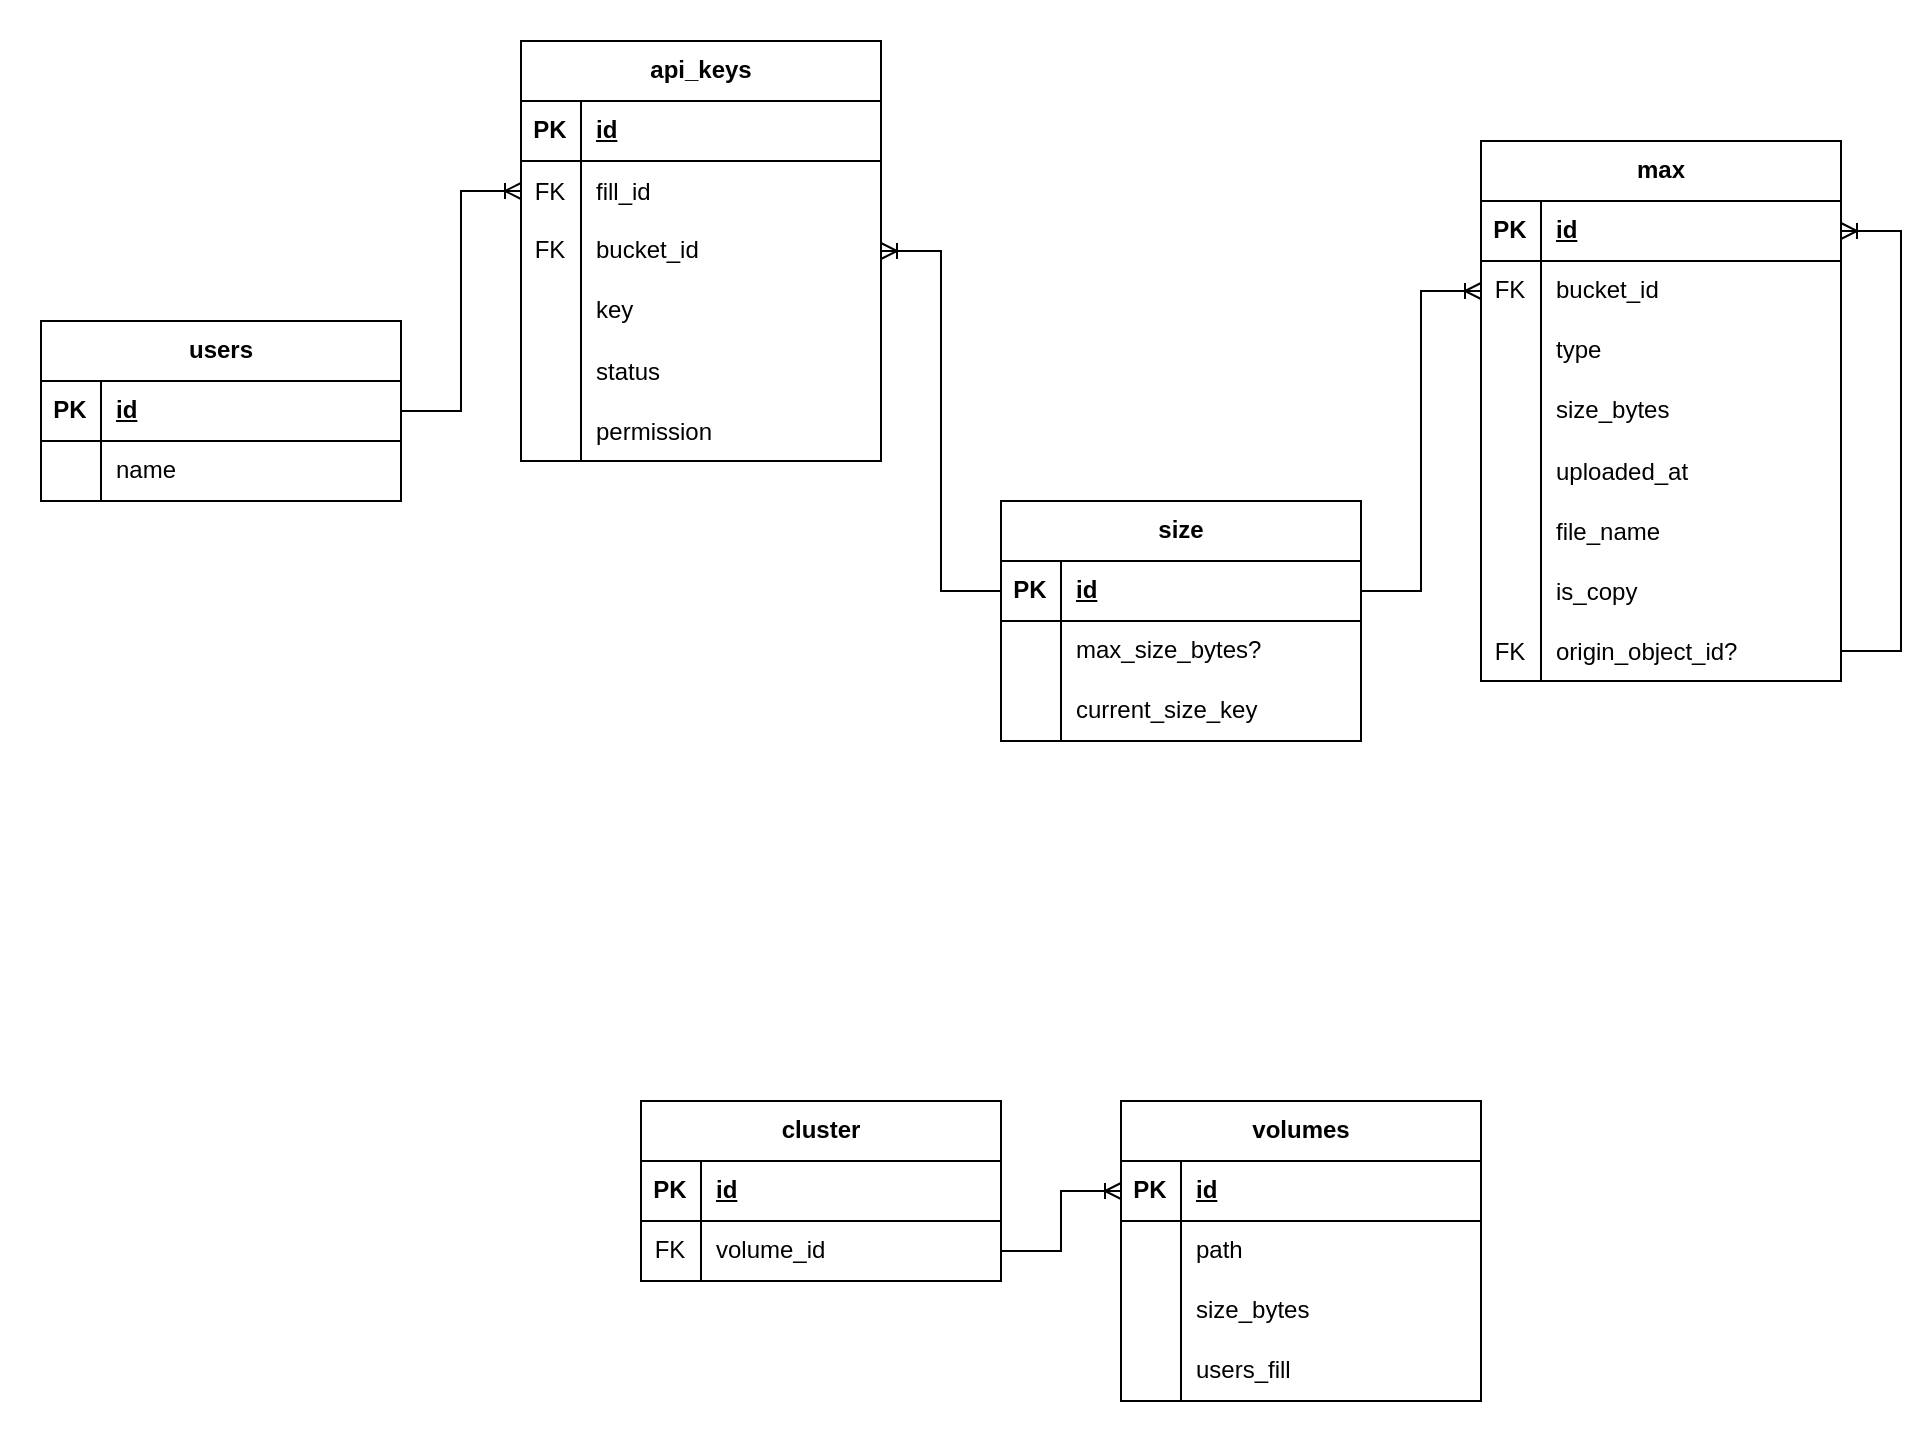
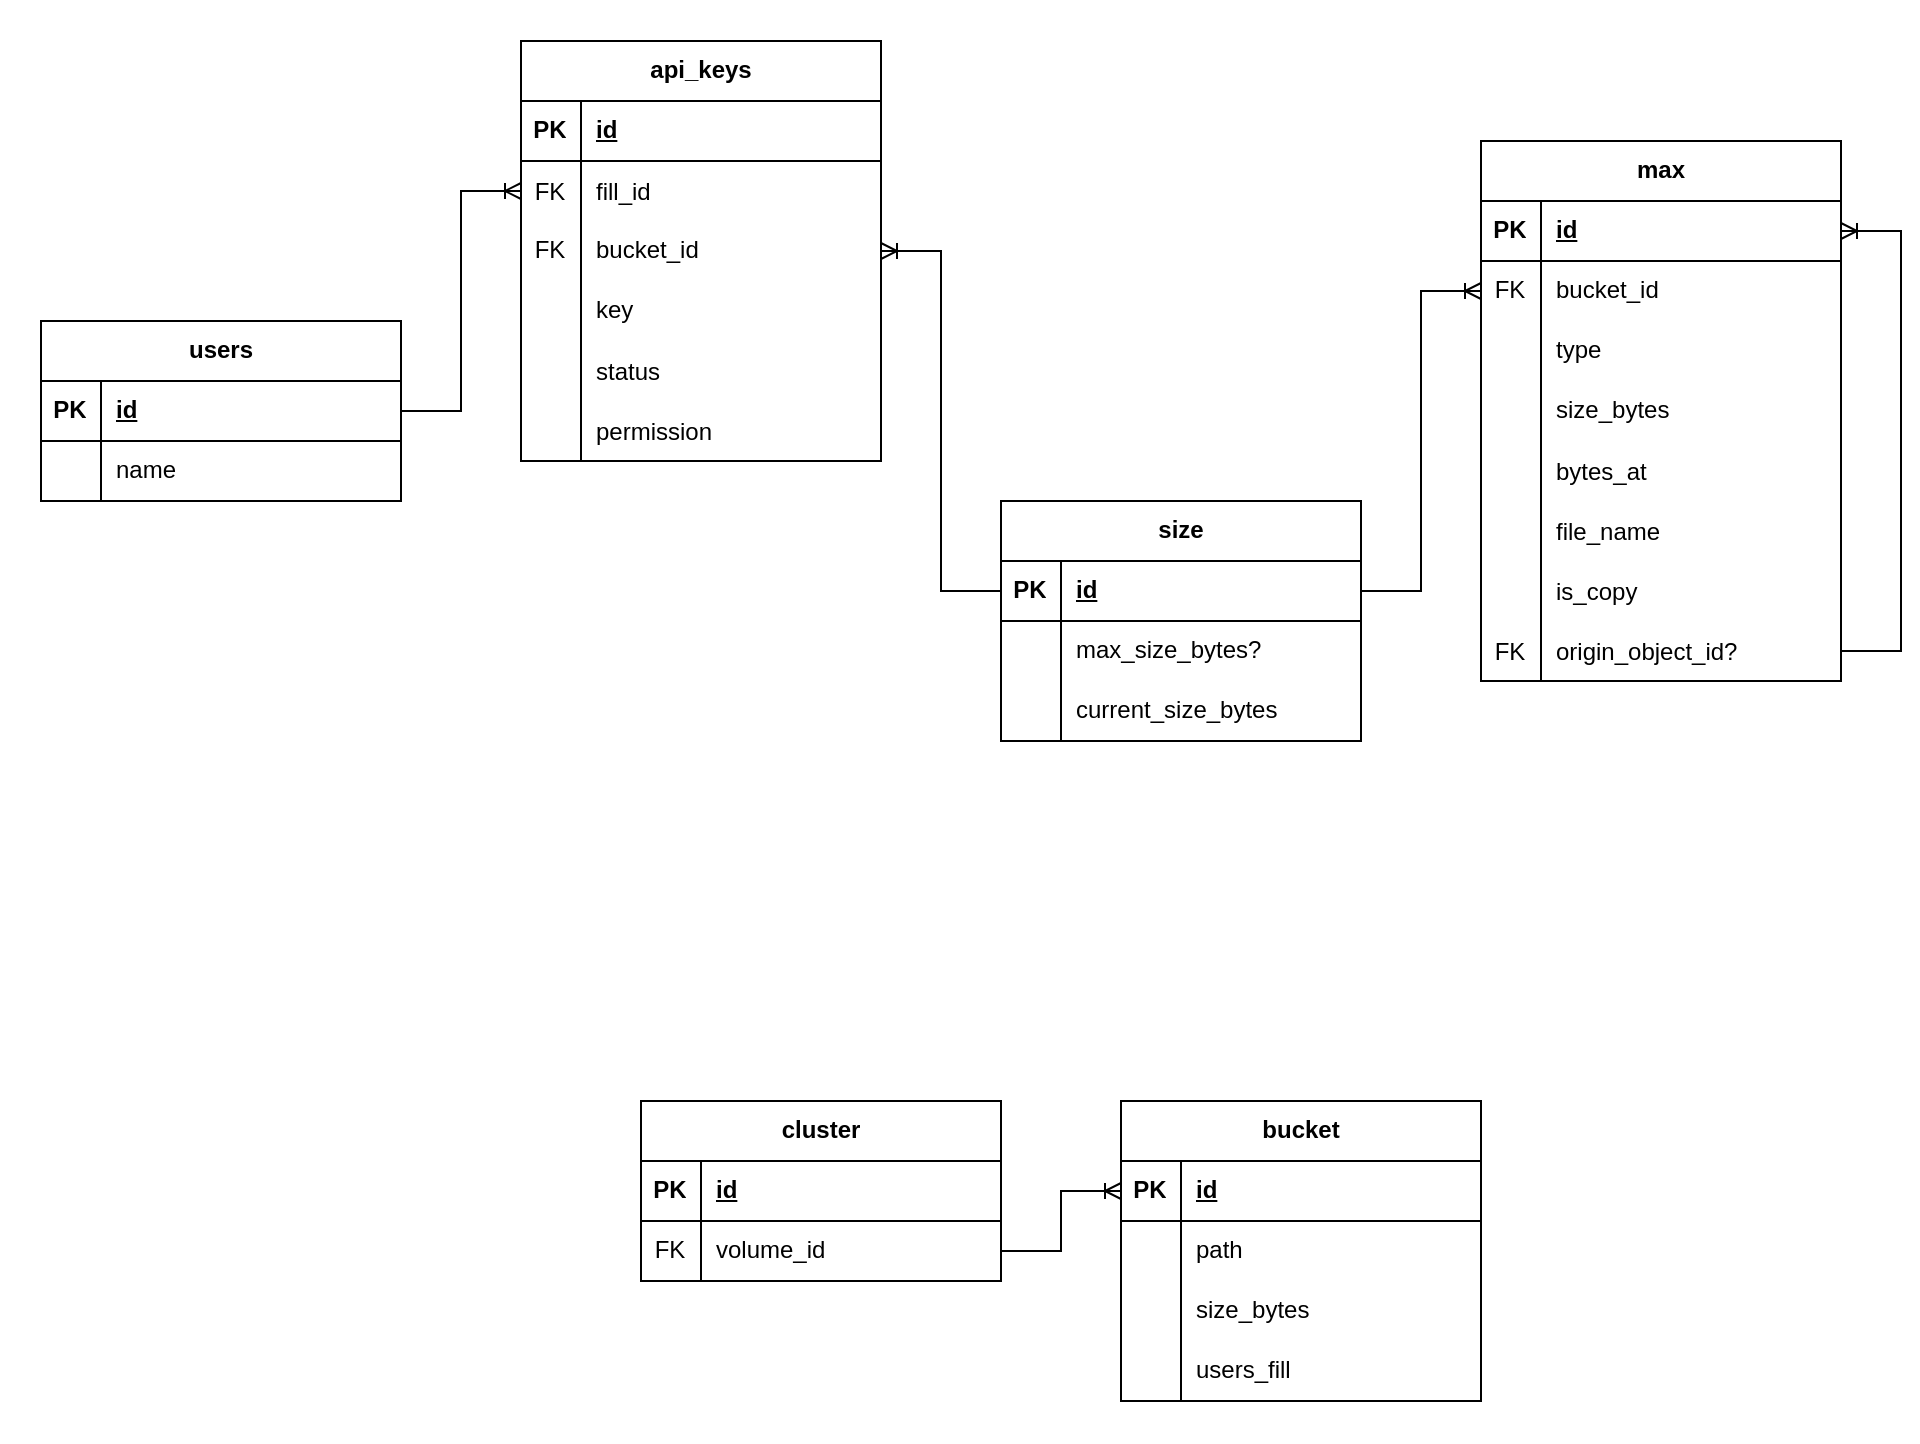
(1627, 472) -> (1610, 472)
(1181, 711) -> (1195, 711)
(1302, 1131) -> (1302, 1131)
